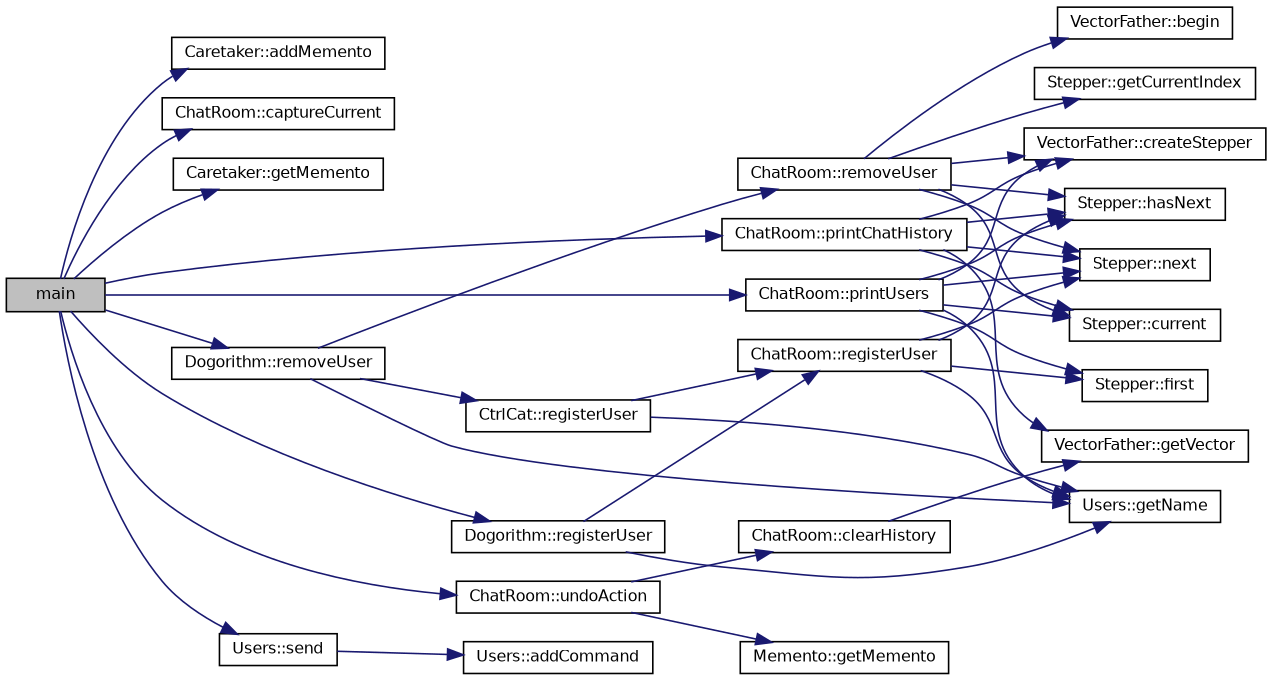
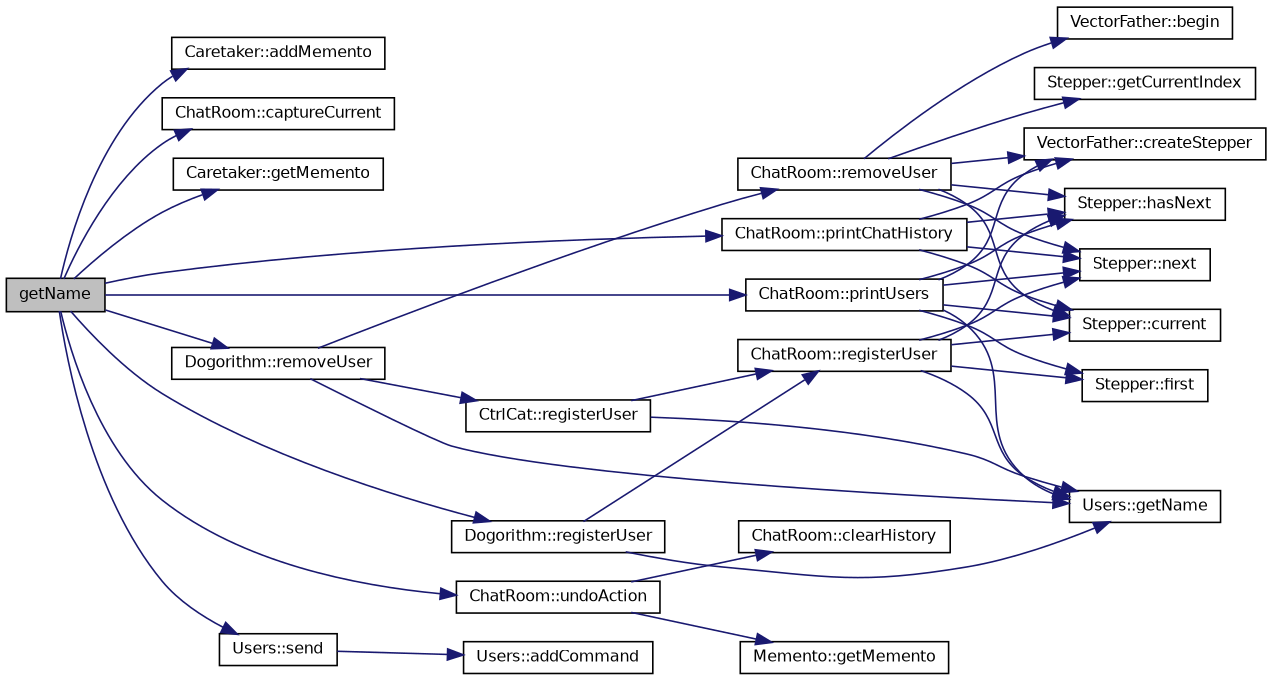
(56, 295) -> (56, 295)
none -> (1012, 339)
(1145, 446) -> none
